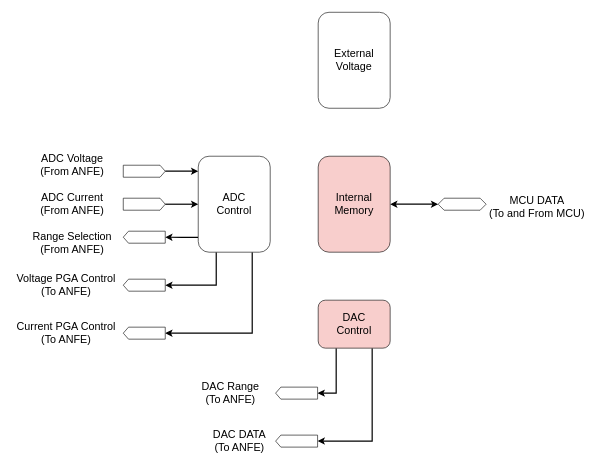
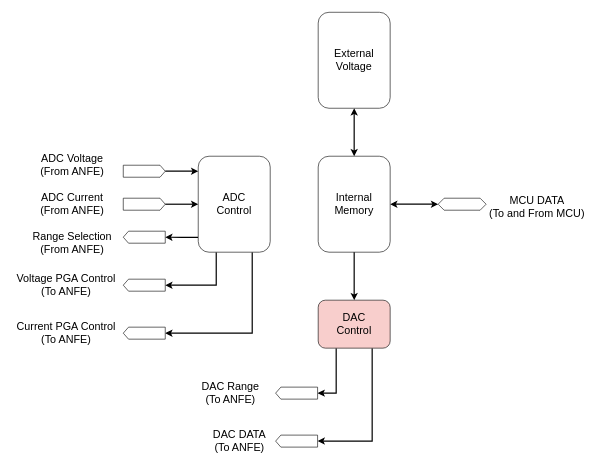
none -> (354, 132)
(354, 204) -> (354, 204)
none -> (354, 274)
